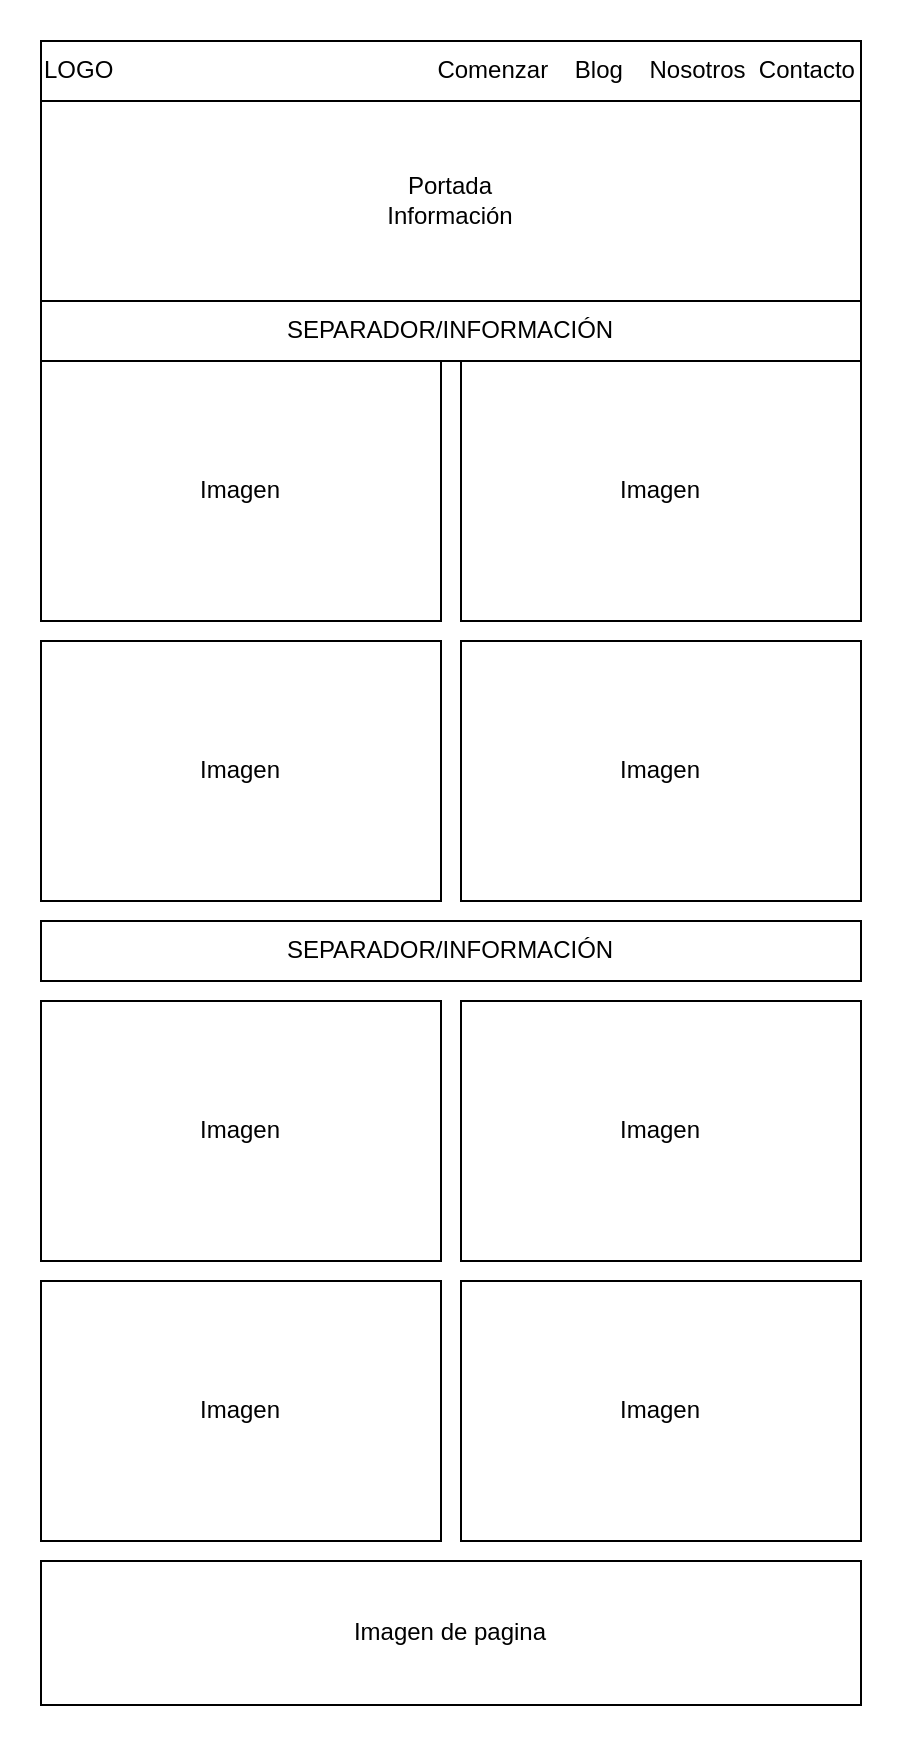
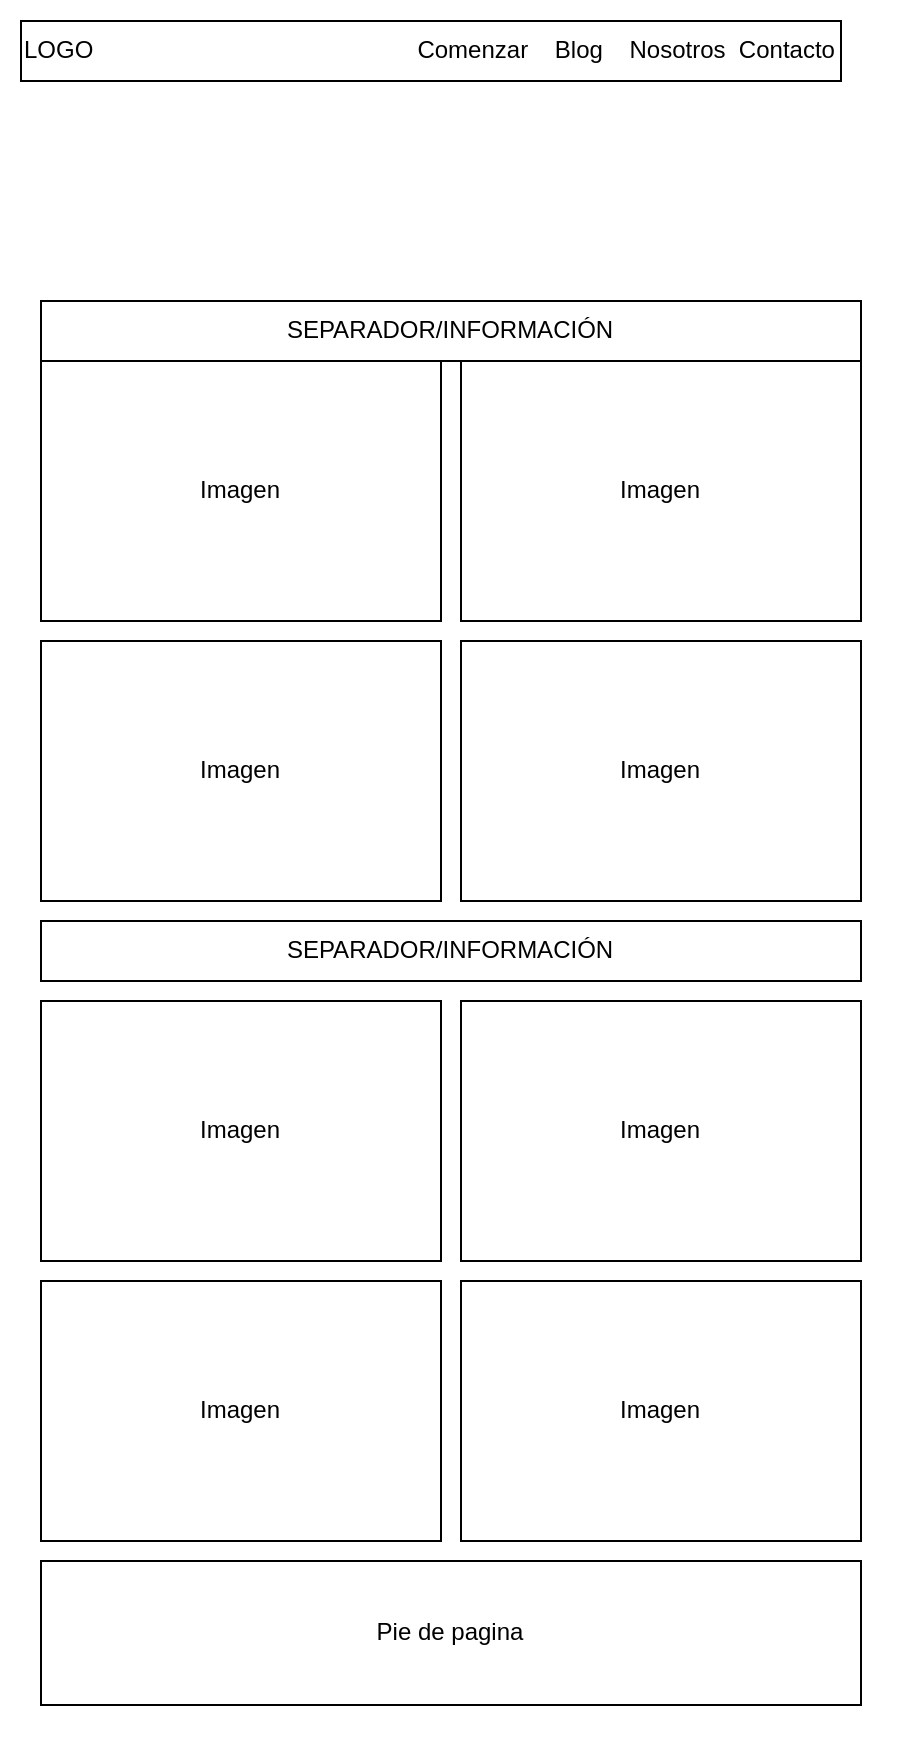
(451, 71) -> (431, 51)
(451, 201) -> none
(451, 1633) -> (451, 1633)
